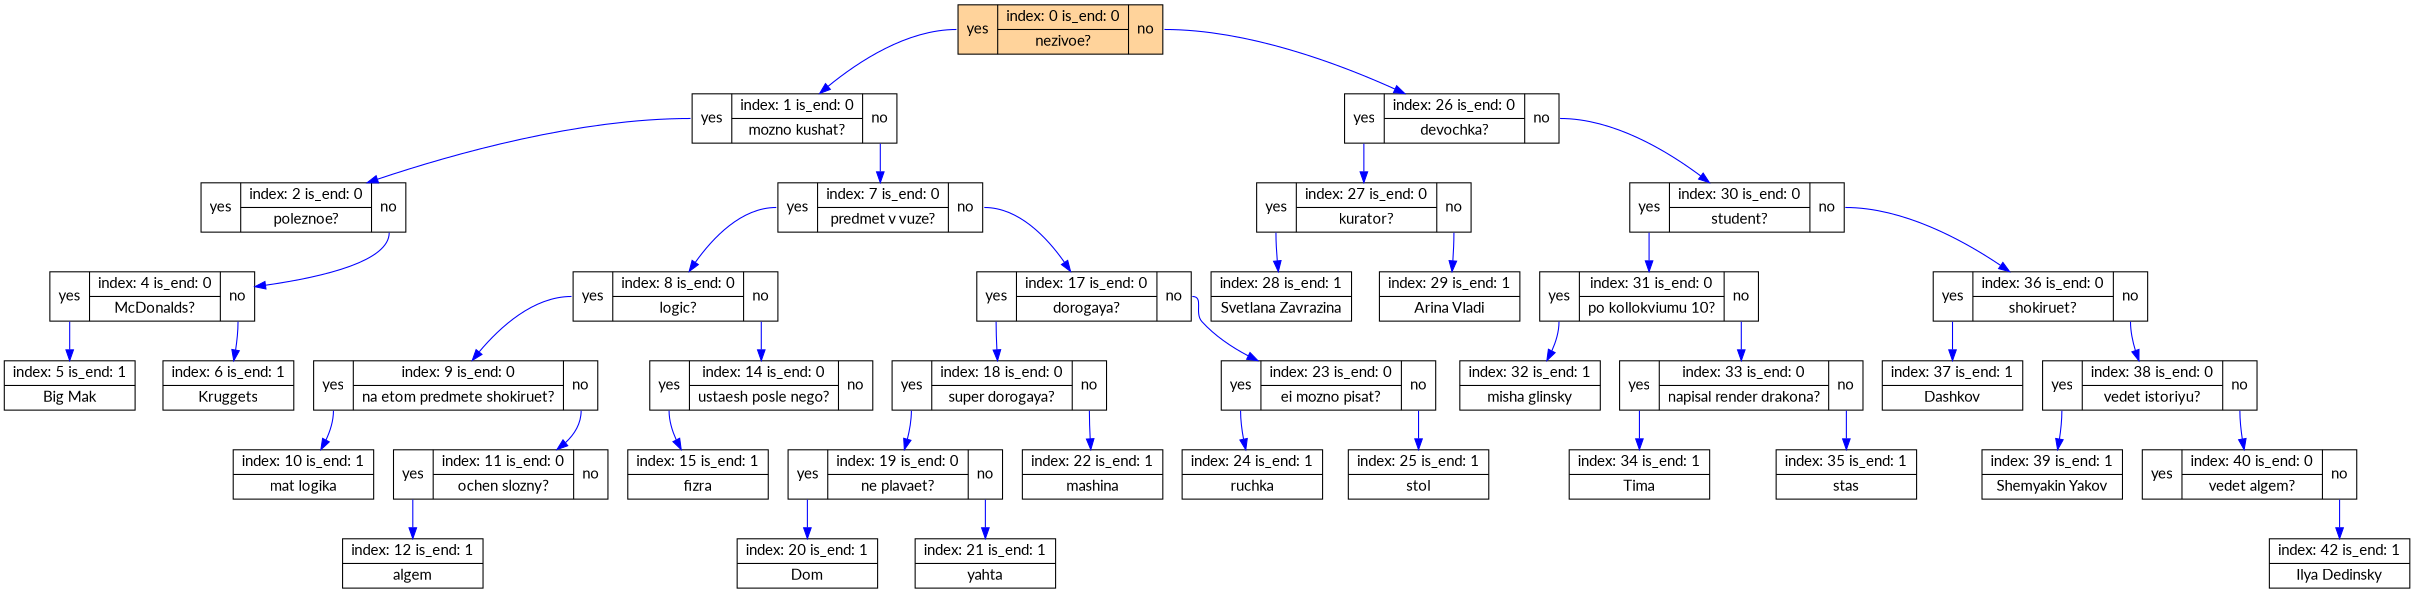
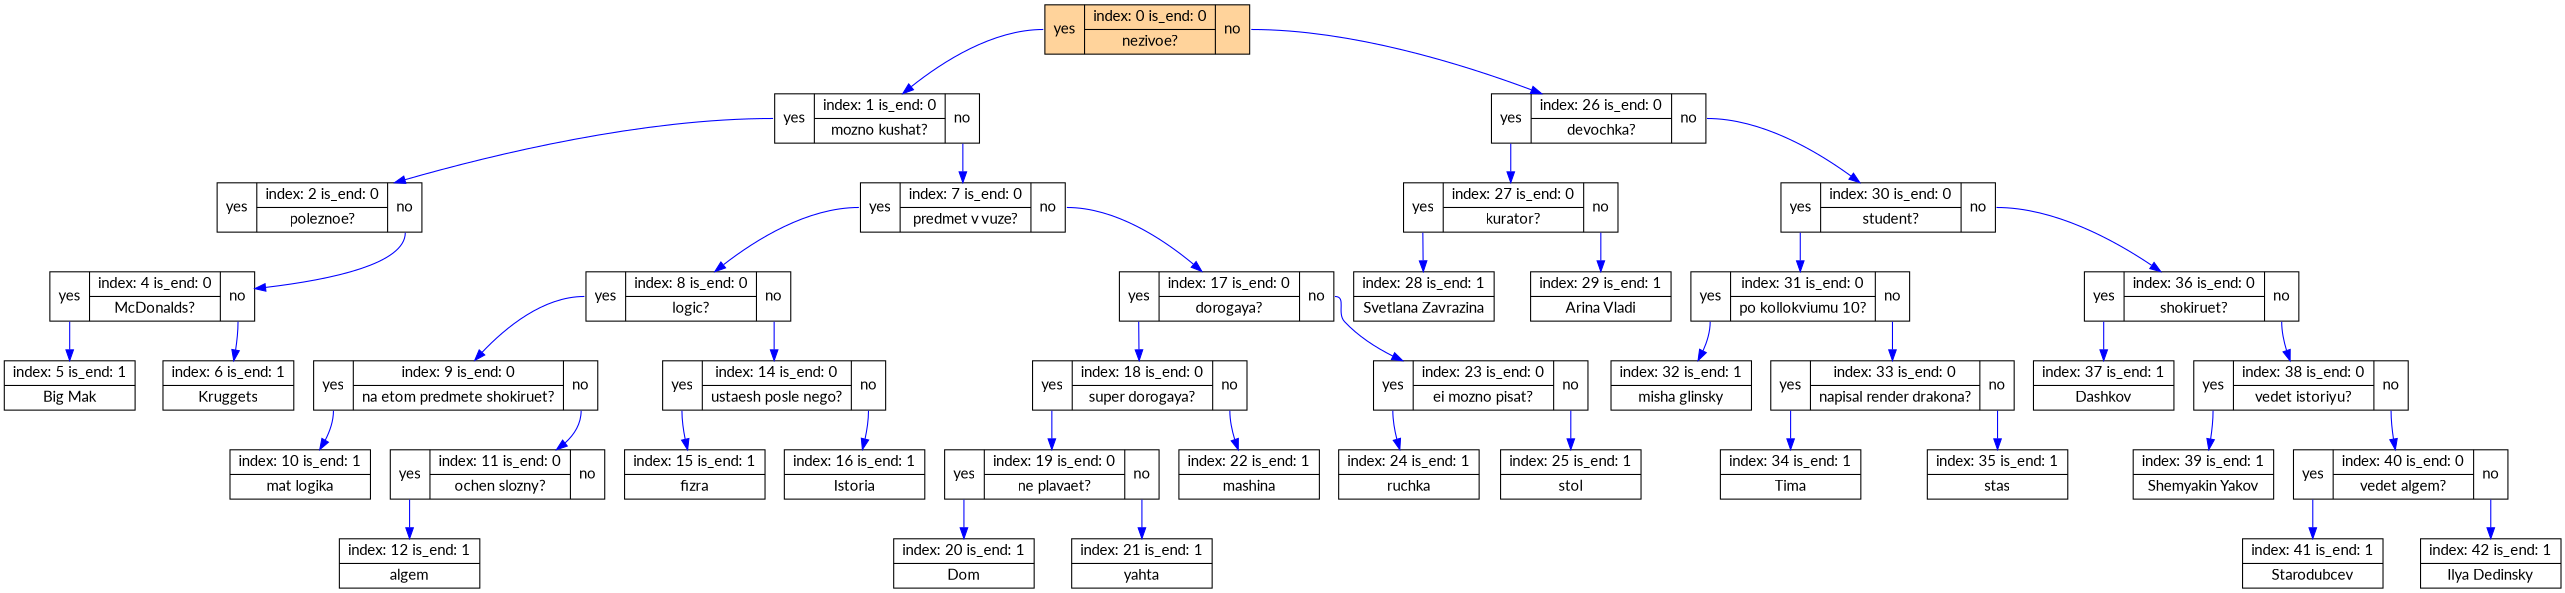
none -> (855, 474)
none -> (2313, 563)
